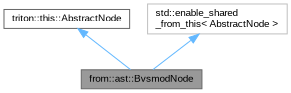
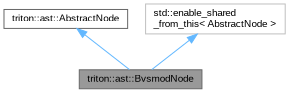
(67, 19) -> (66, 19)
(142, 79) -> (141, 79)
